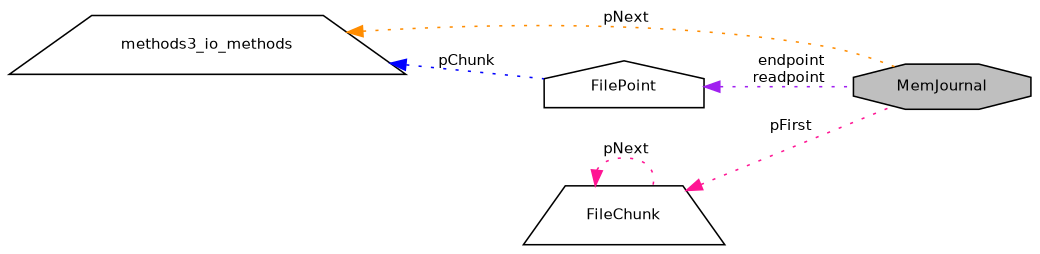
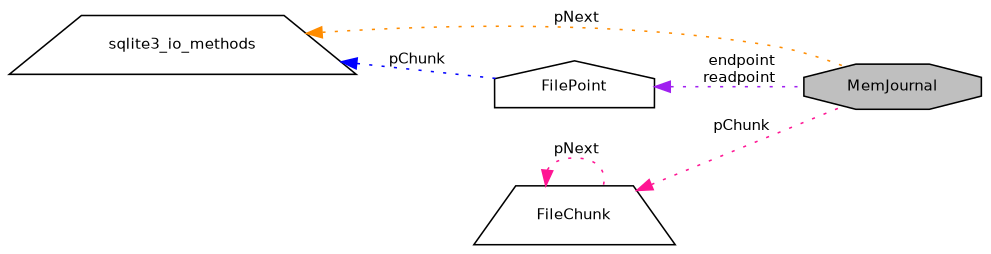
(208, 45) -> (183, 45)
(789, 126) -> (739, 126)
